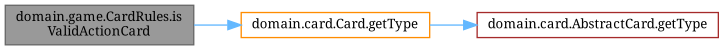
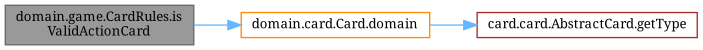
(335, 25) -> (335, 25)
(598, 25) -> (587, 25)
